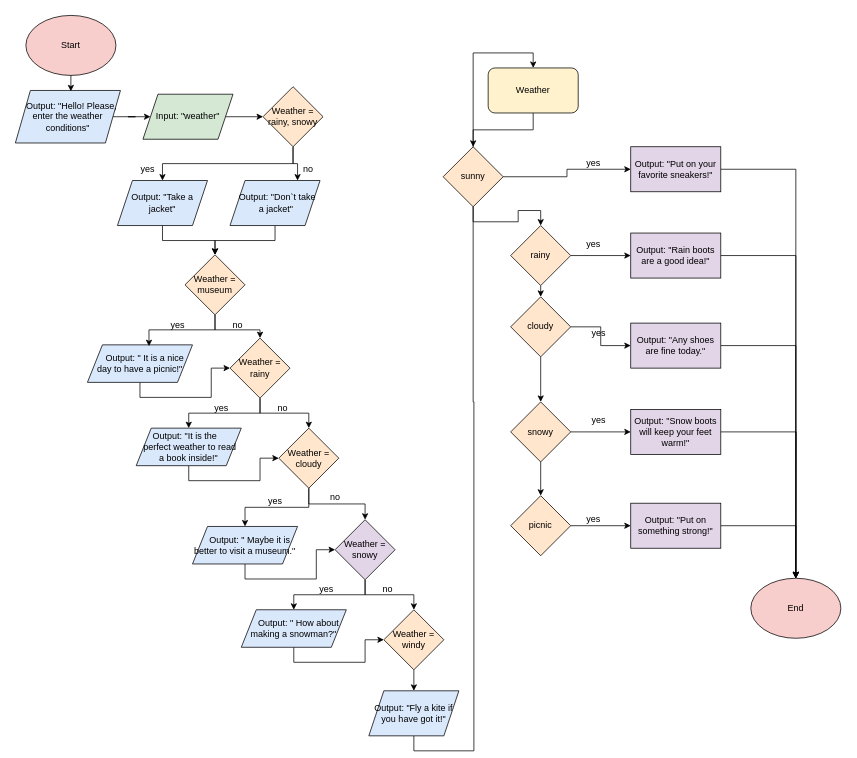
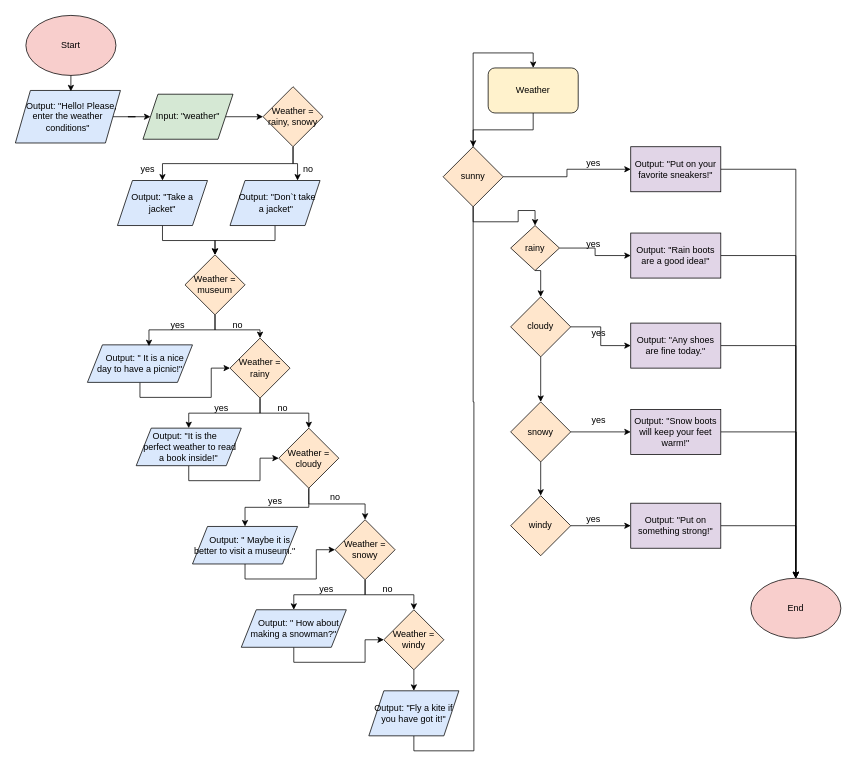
(540, 255) -> (535, 248)
(540, 525) -> (540, 525)
(365, 549) -> (365, 549)
